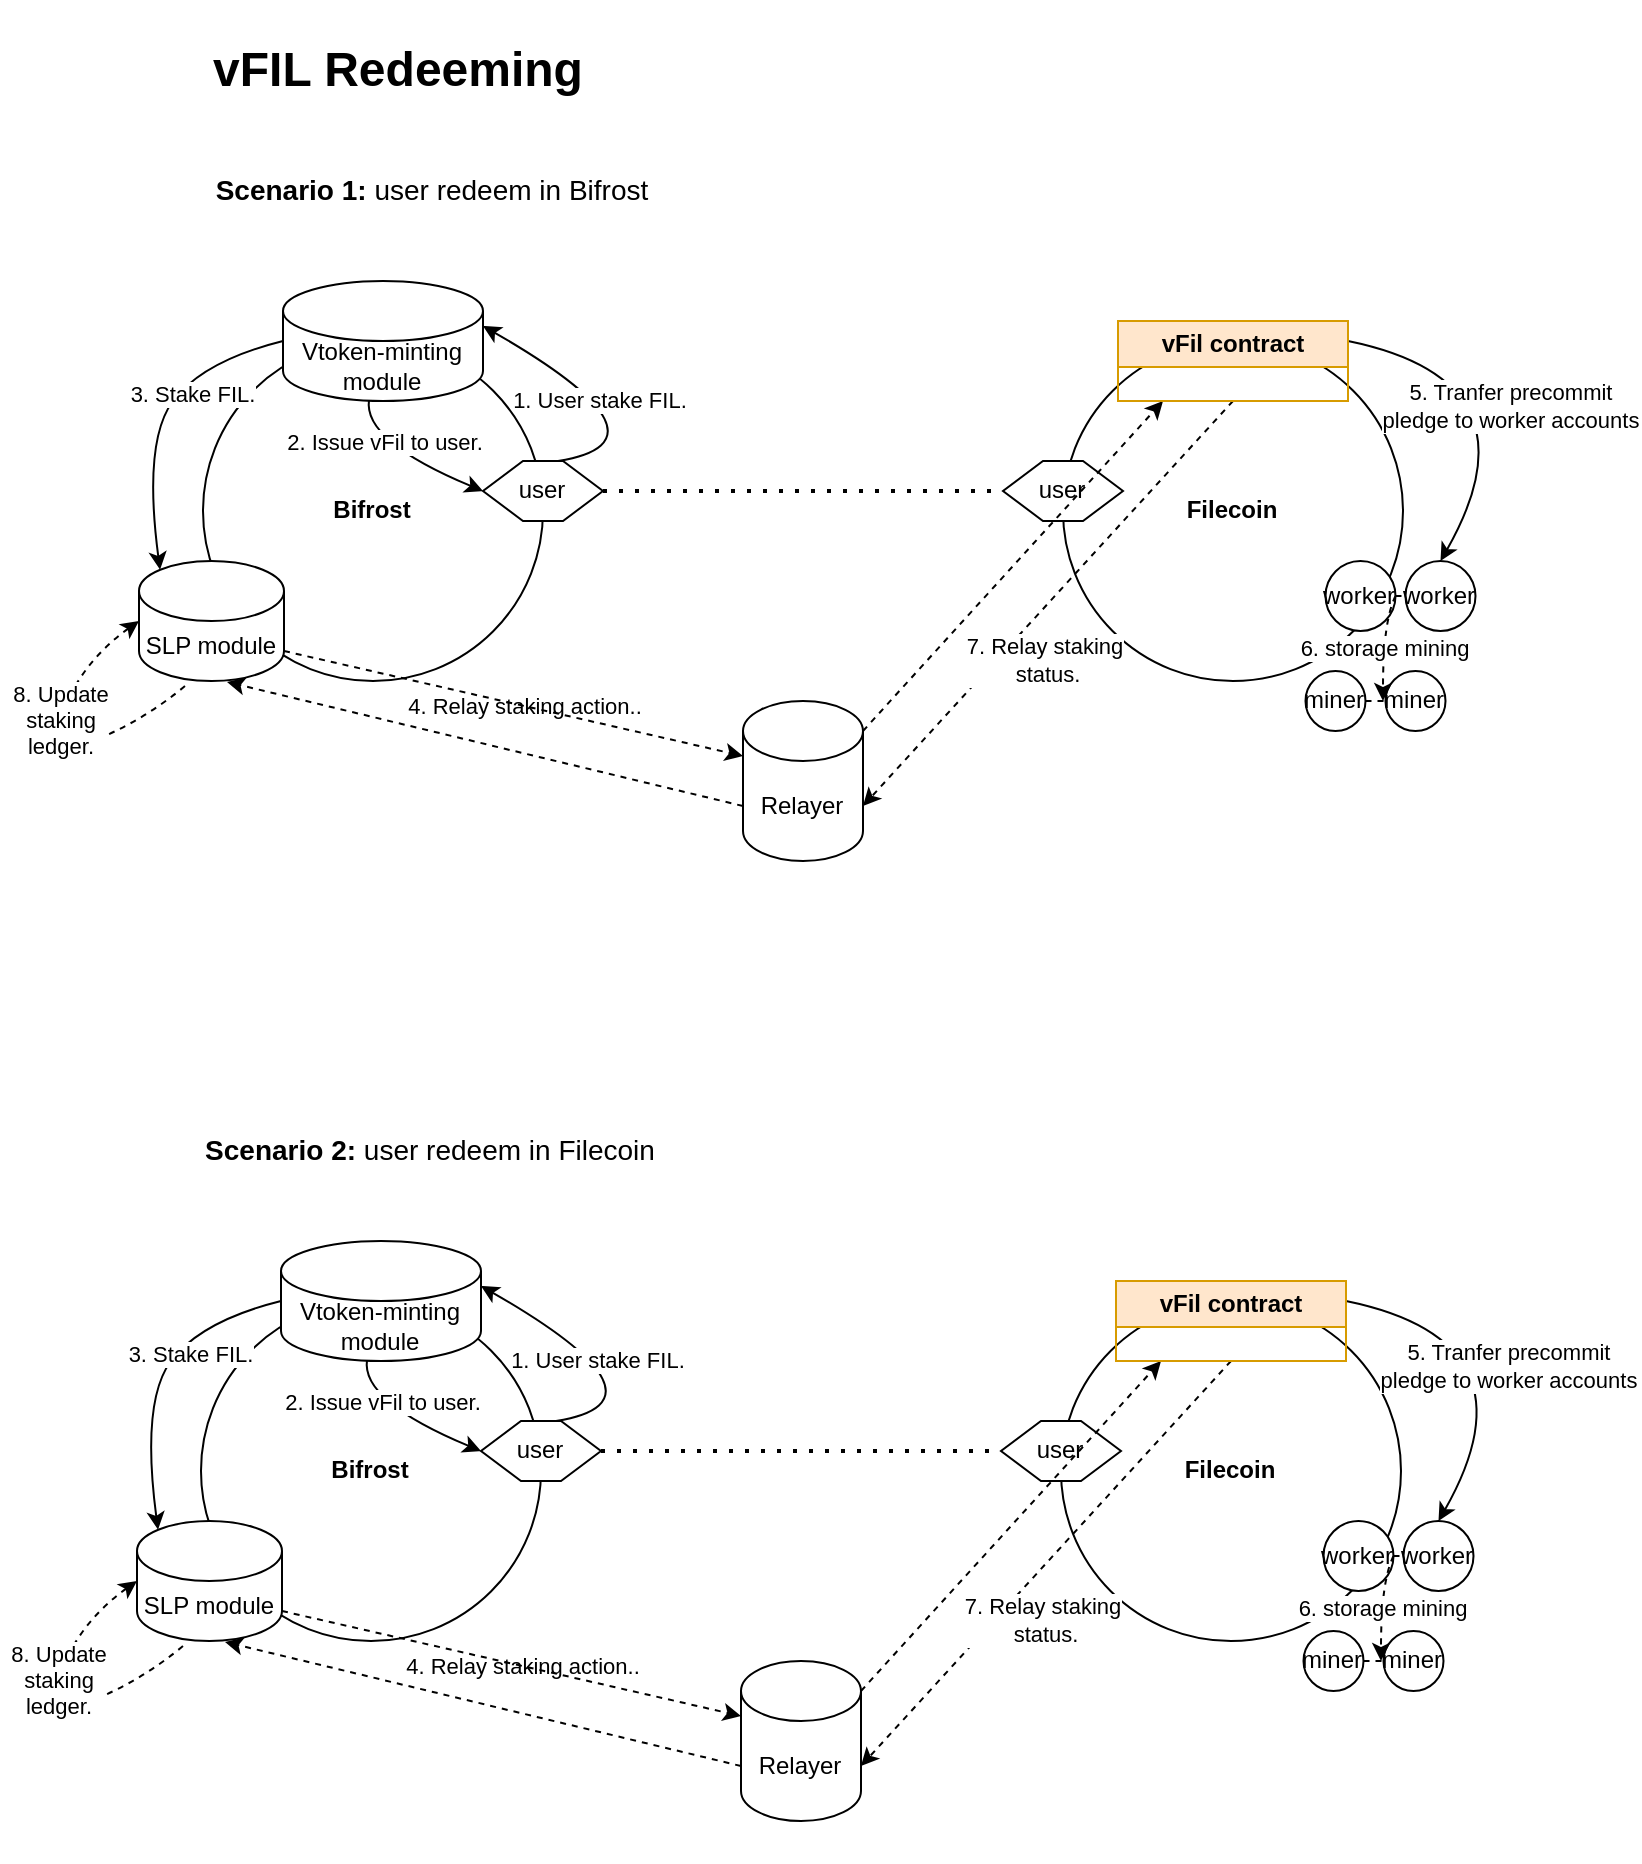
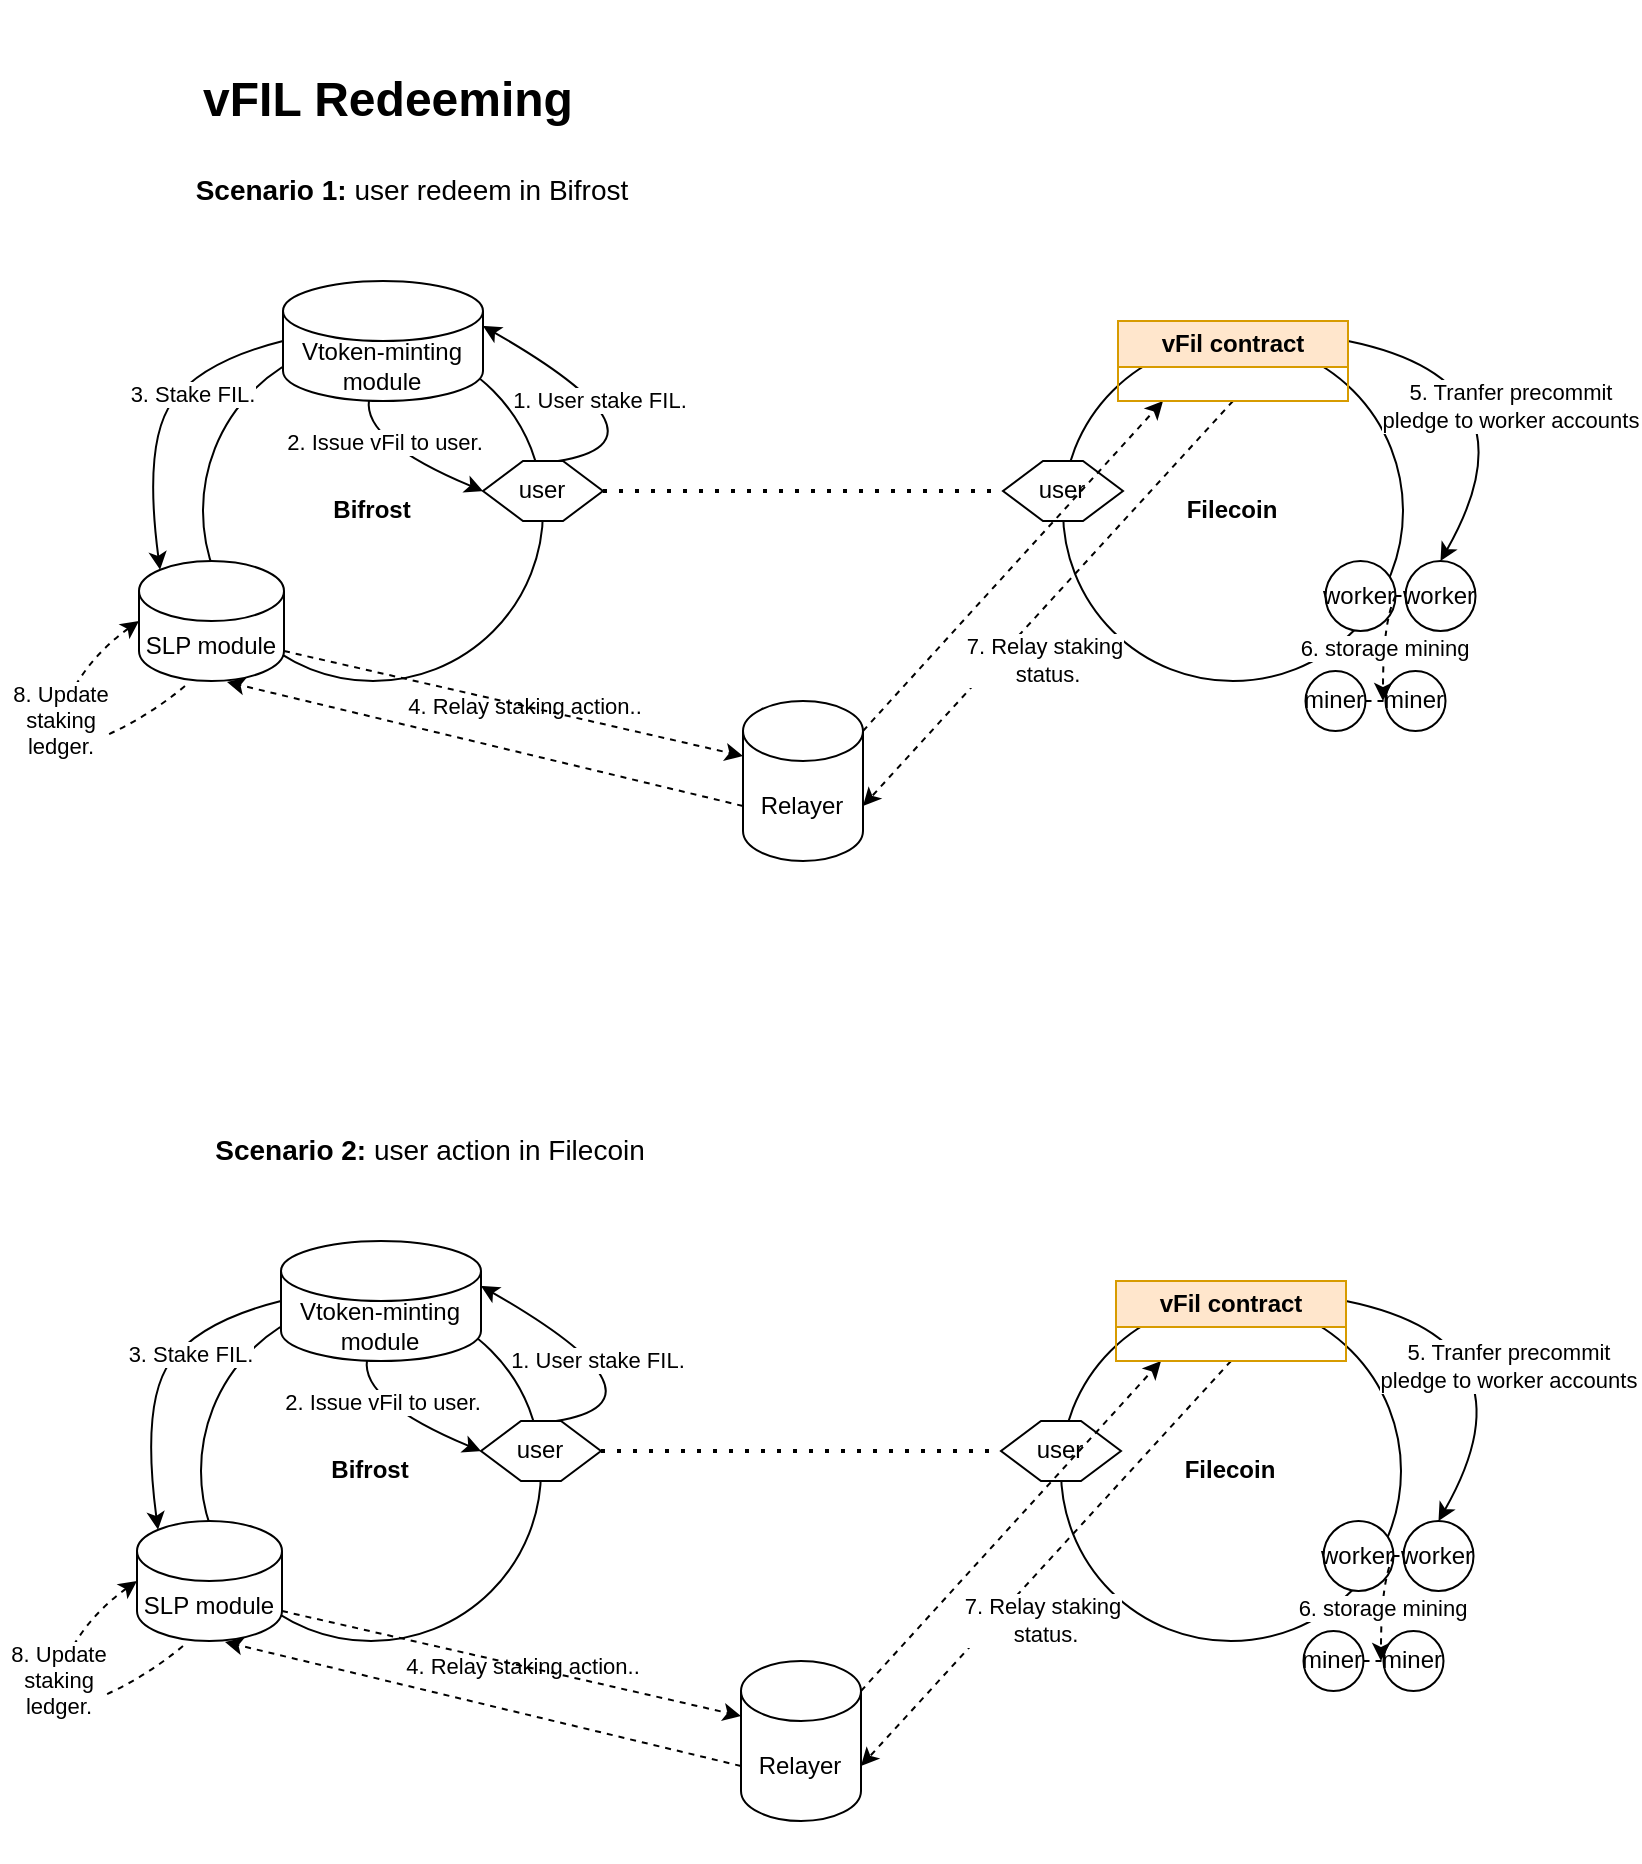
(399, 71) -> (389, 101)
(433, 191) -> (413, 191)
(431, 1151) -> (431, 1151)
